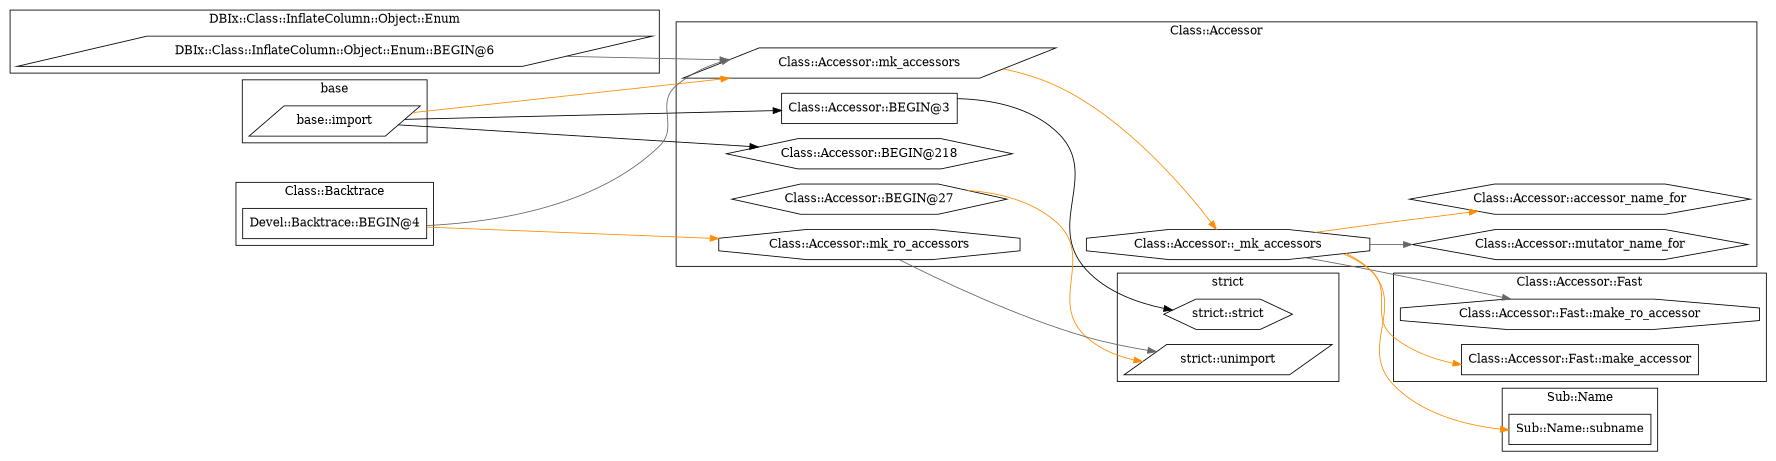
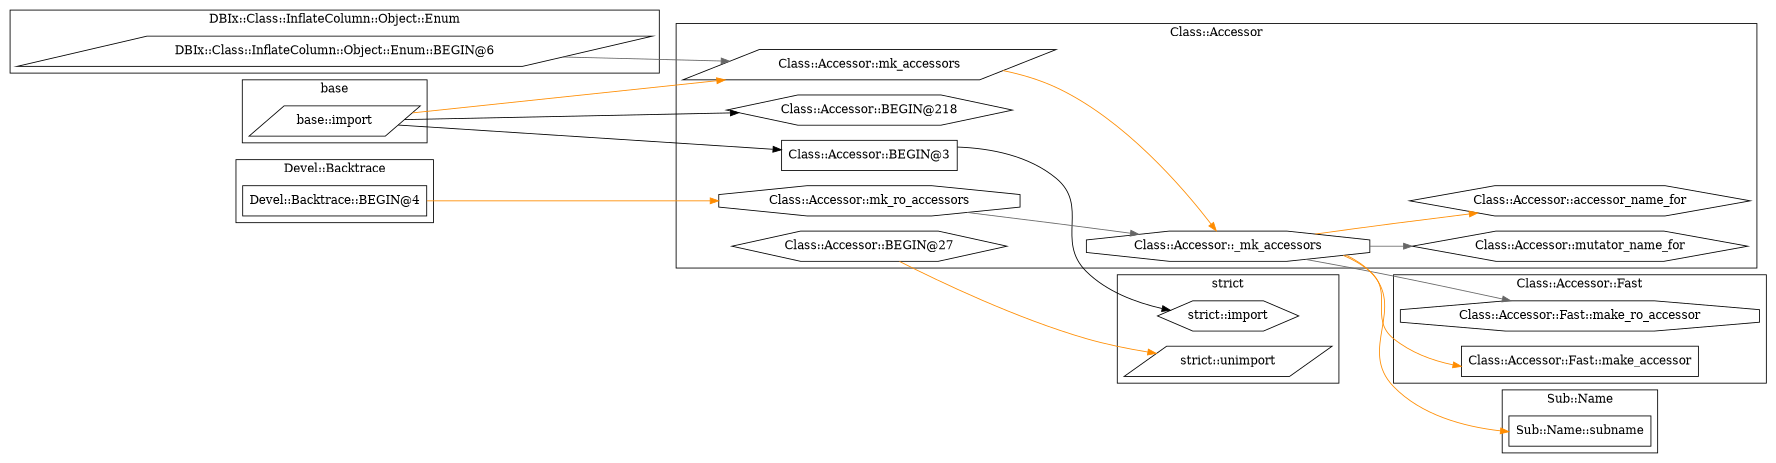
(605, 184) -> none
(335, 192) -> (335, 169)
(1020, 314) -> (1049, 223)
(1228, 314) -> (1228, 316)
